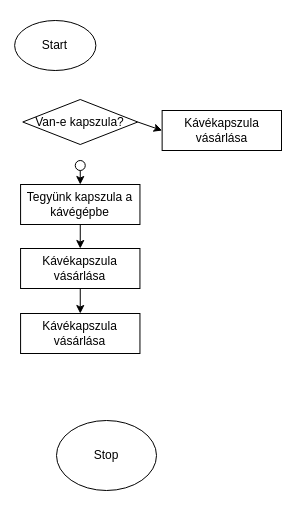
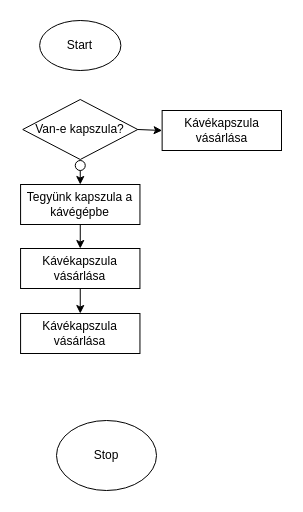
(55, 46) -> (80, 46)
(80, 122) -> (80, 130)
